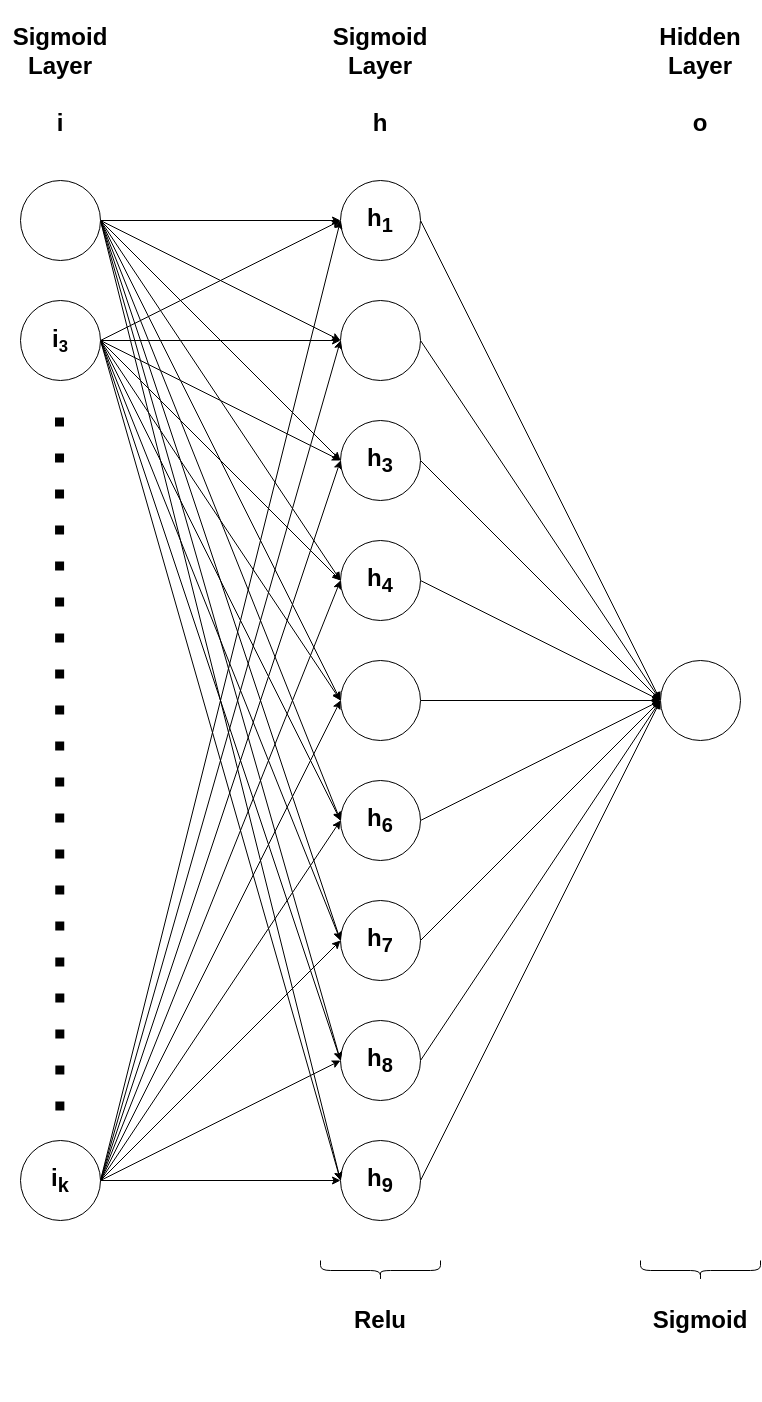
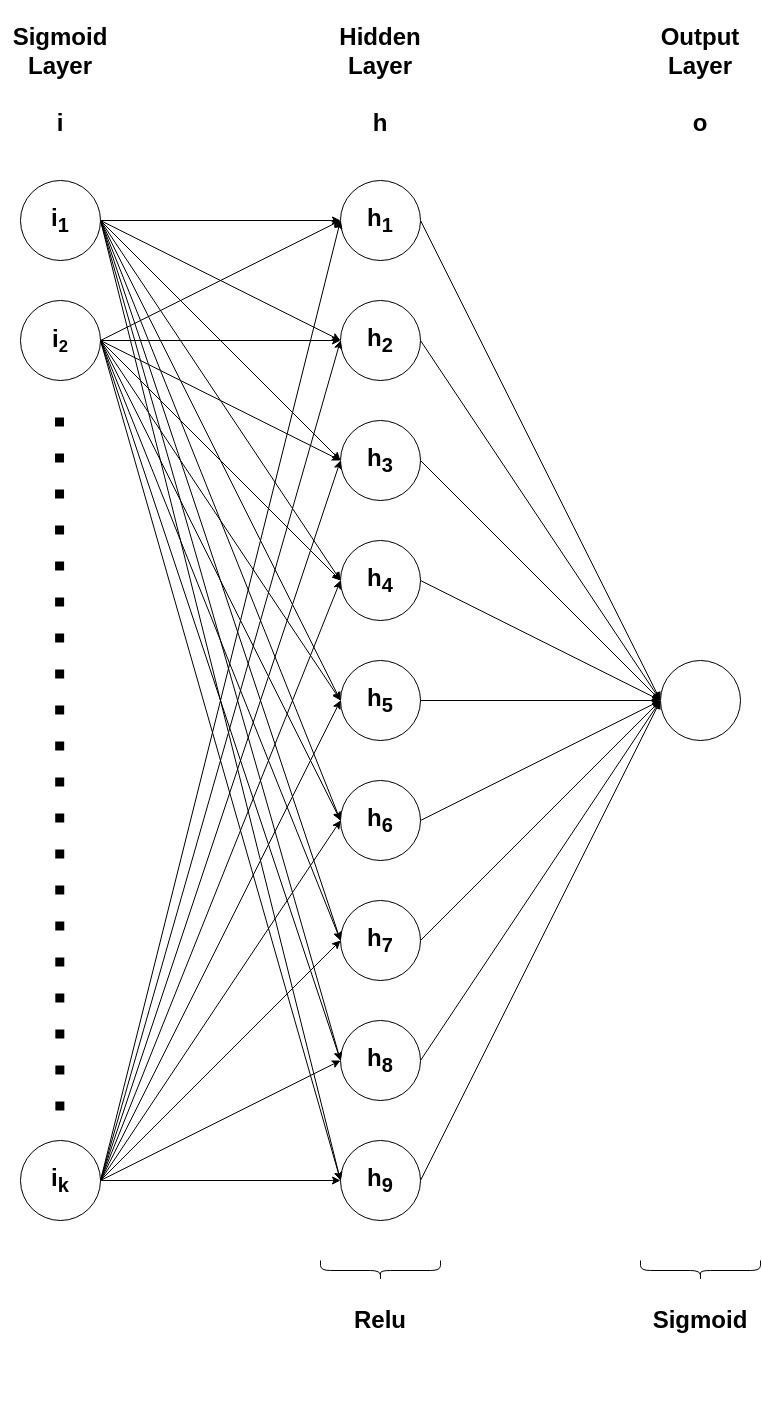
(381, 81) -> (381, 81)
(701, 81) -> (701, 81)
none -> (61, 221)
(61, 341) -> (61, 341)
none -> (381, 341)
none -> (381, 701)
